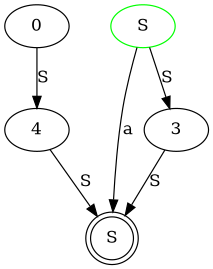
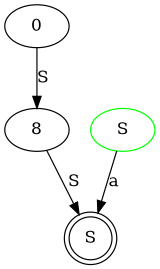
(37, 130) -> (37, 130)
(176, 130) -> none
